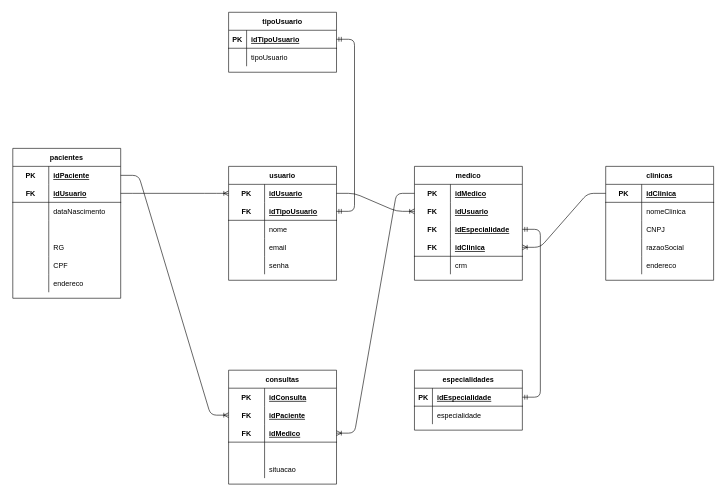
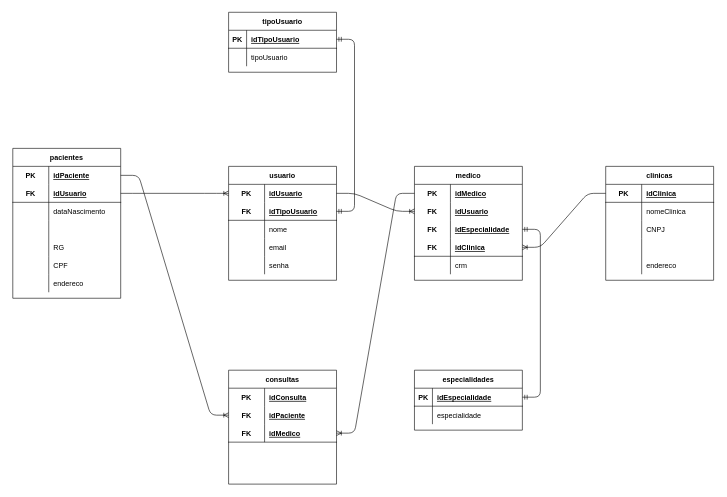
(678, 248) -> none
(300, 470) -> none
